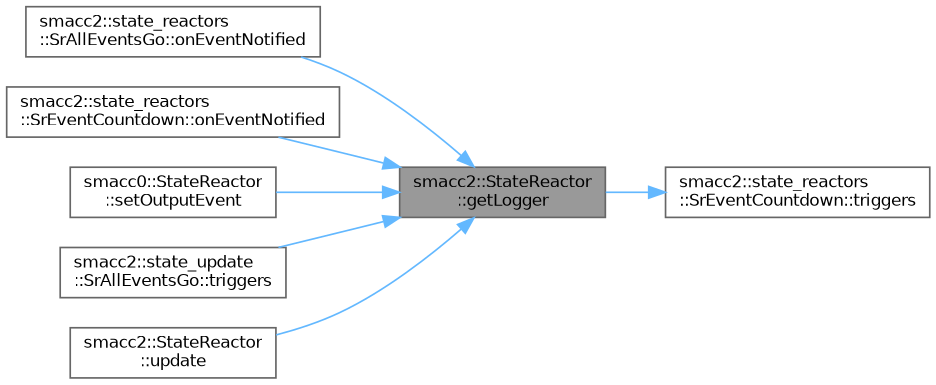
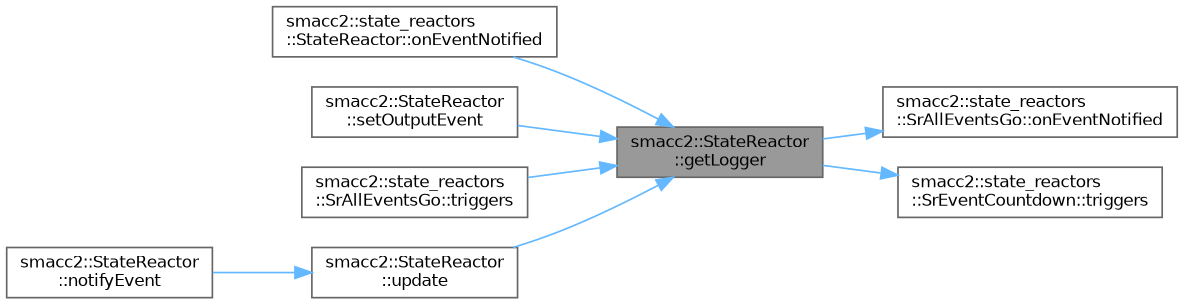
(386, 98) -> (844, 136)
(173, 112) -> (415, 32)
(173, 192) -> (415, 112)
none -> (110, 273)
(173, 273) -> (415, 192)
